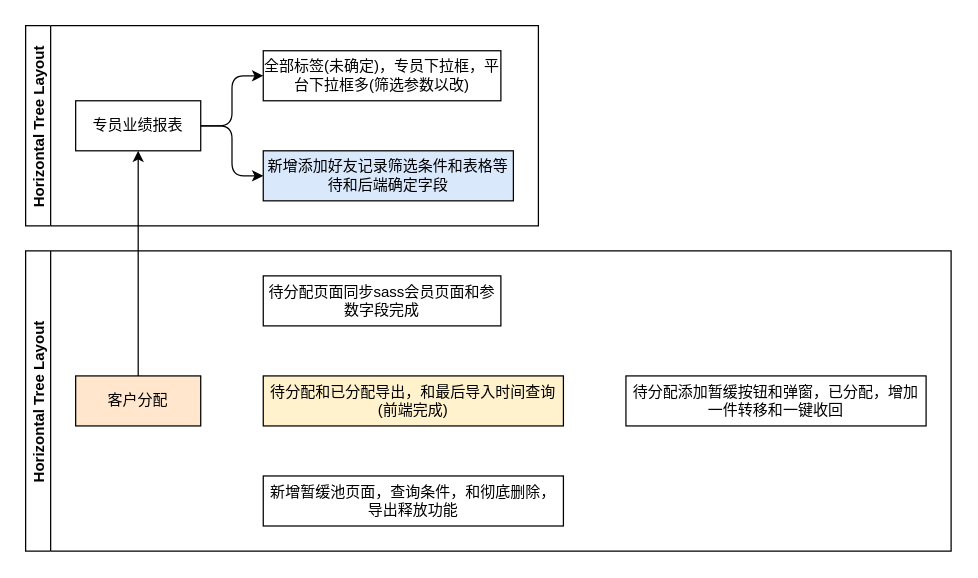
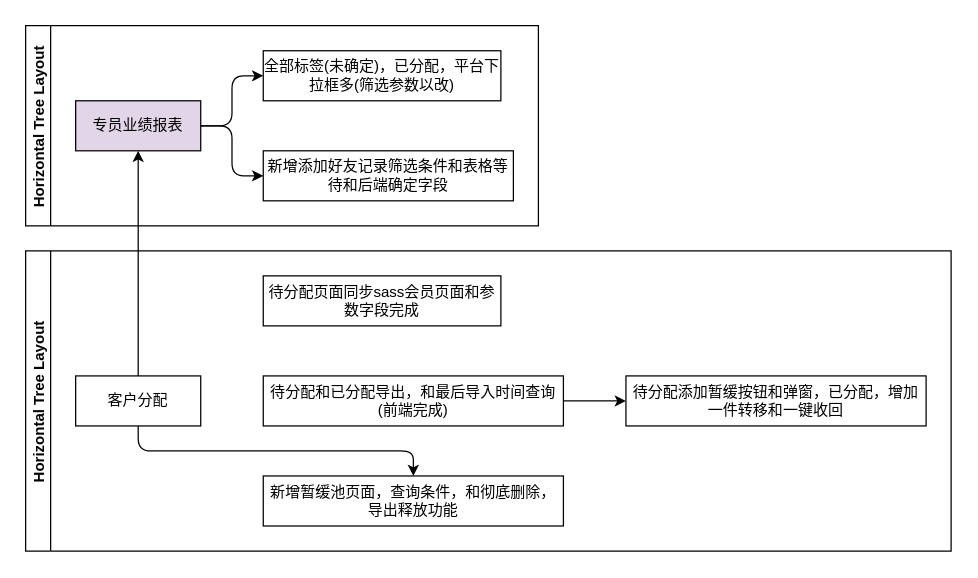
(382, 76) -> (382, 76)
(138, 126) -> (138, 126)
(388, 176) -> (388, 176)
(138, 401) -> (138, 401)
(413, 401) -> (413, 401)
none -> (589, 401)
none -> (273, 451)
